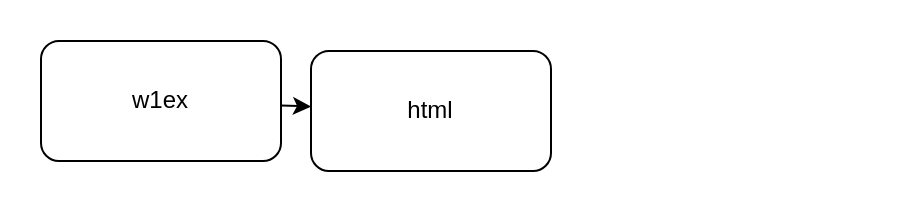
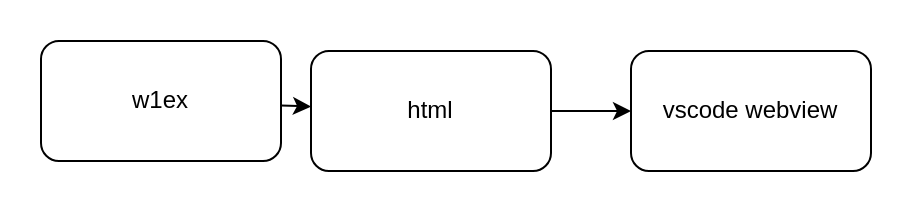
none -> (584, 111)
none -> (751, 111)
